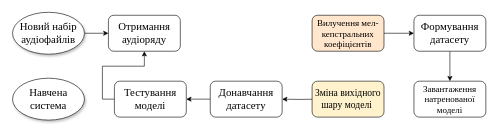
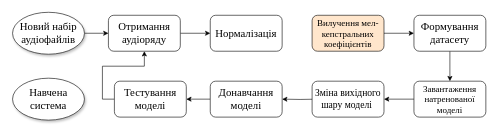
none -> (204, 33)
none -> (246, 33)
(246, 99) -> (246, 99)
(348, 99) -> (348, 99)
none -> (389, 99)
